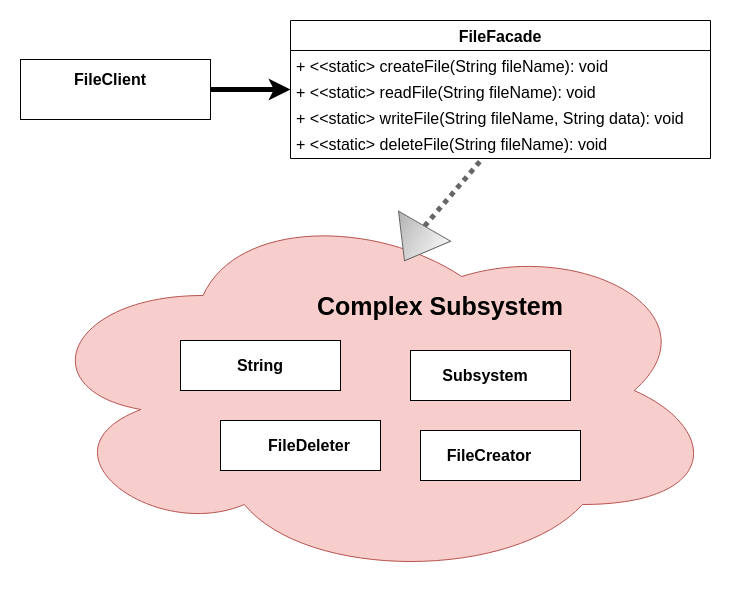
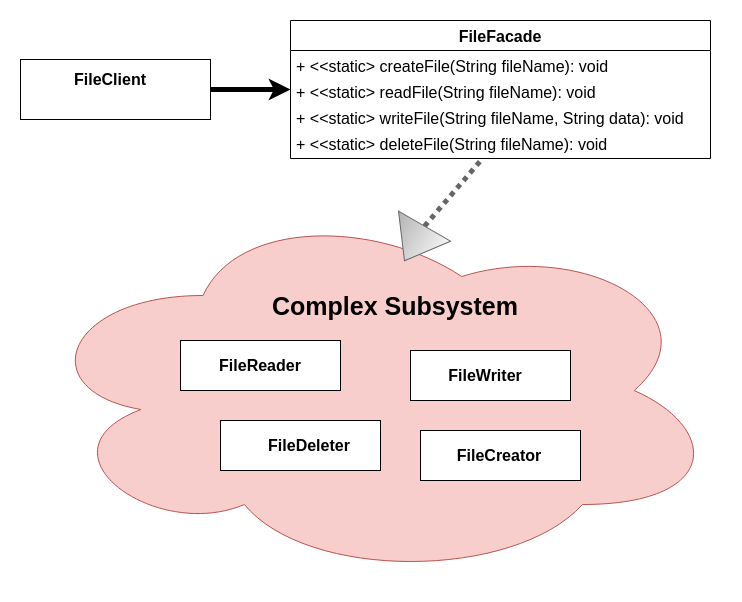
(441, 306) -> (396, 306)
(261, 366) -> (261, 366)
(486, 376) -> (486, 376)
(490, 456) -> (500, 456)
